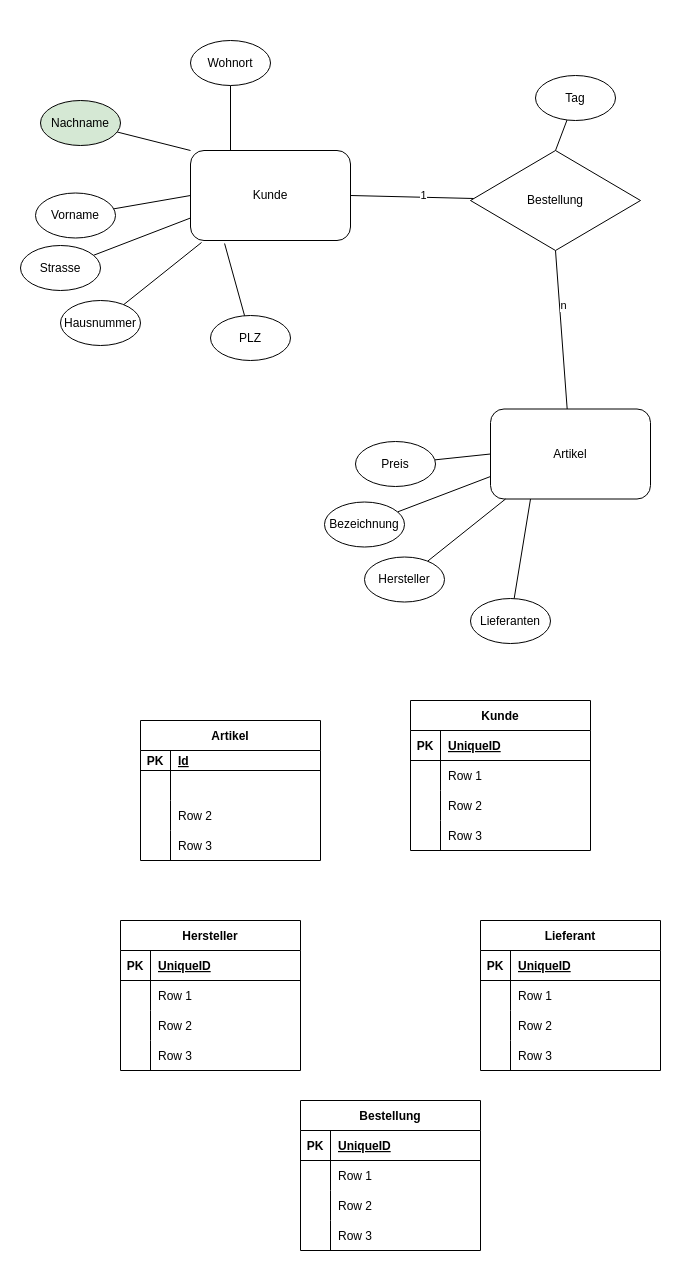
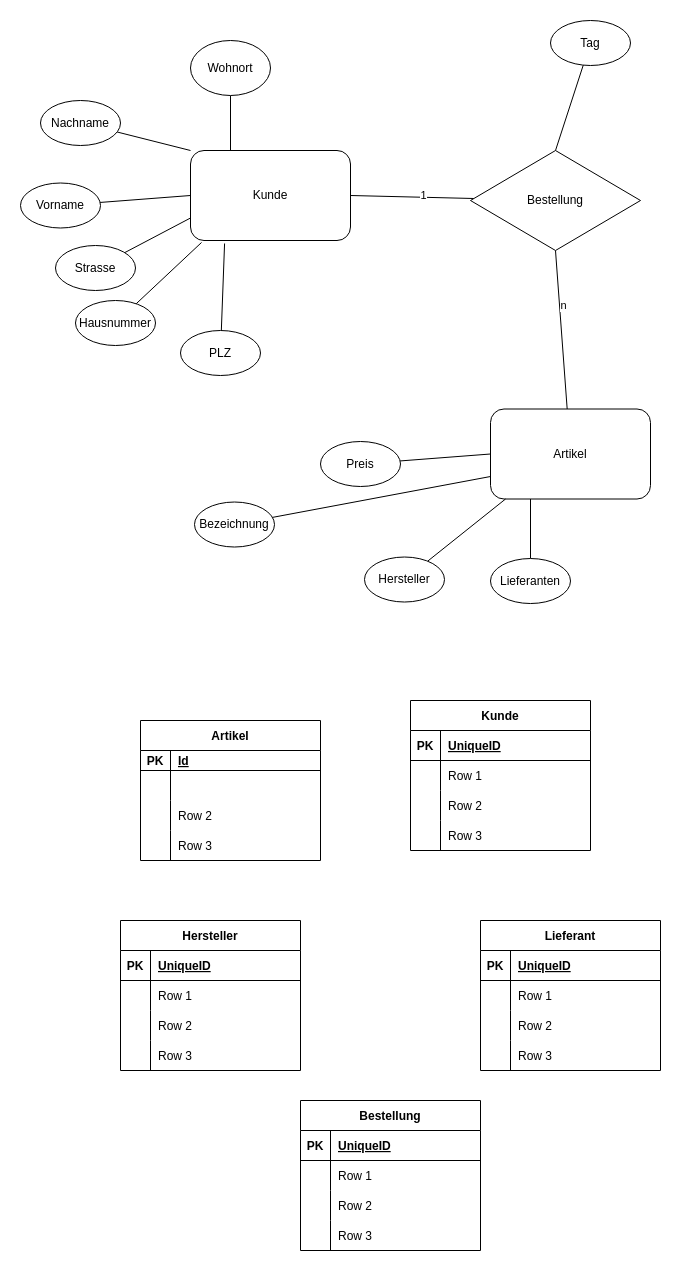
(231, 63) -> (231, 68)
(576, 98) -> (591, 43)
(81, 123) -> (81, 123)
(76, 216) -> (61, 206)
(61, 268) -> (96, 268)
(101, 323) -> (116, 323)
(251, 338) -> (221, 353)
(396, 464) -> (361, 464)
(365, 525) -> (235, 525)
(511, 621) -> (531, 581)
